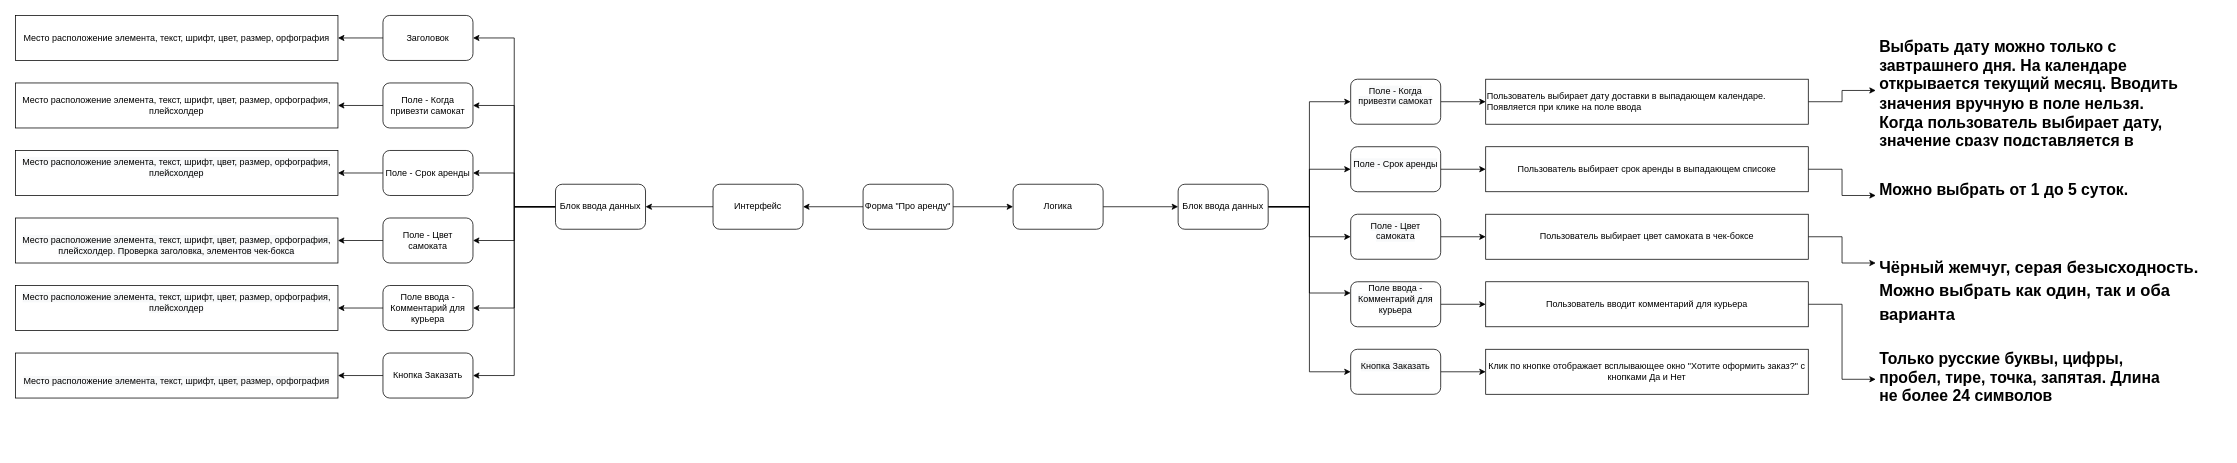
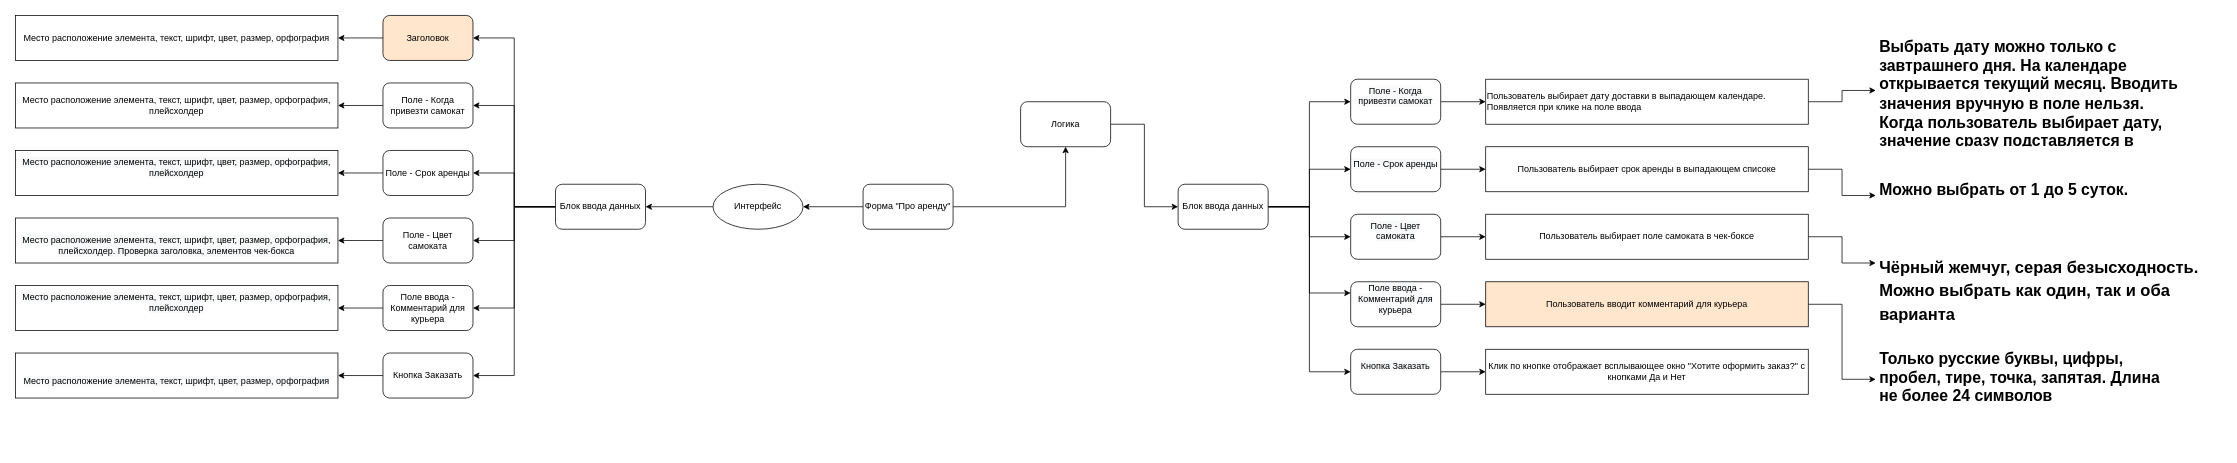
(428, 38) -> (428, 38)
(758, 207) -> (758, 207)
(1058, 207) -> (1065, 124)
(1647, 237) -> (1647, 237)
(1647, 304) -> (1647, 304)
